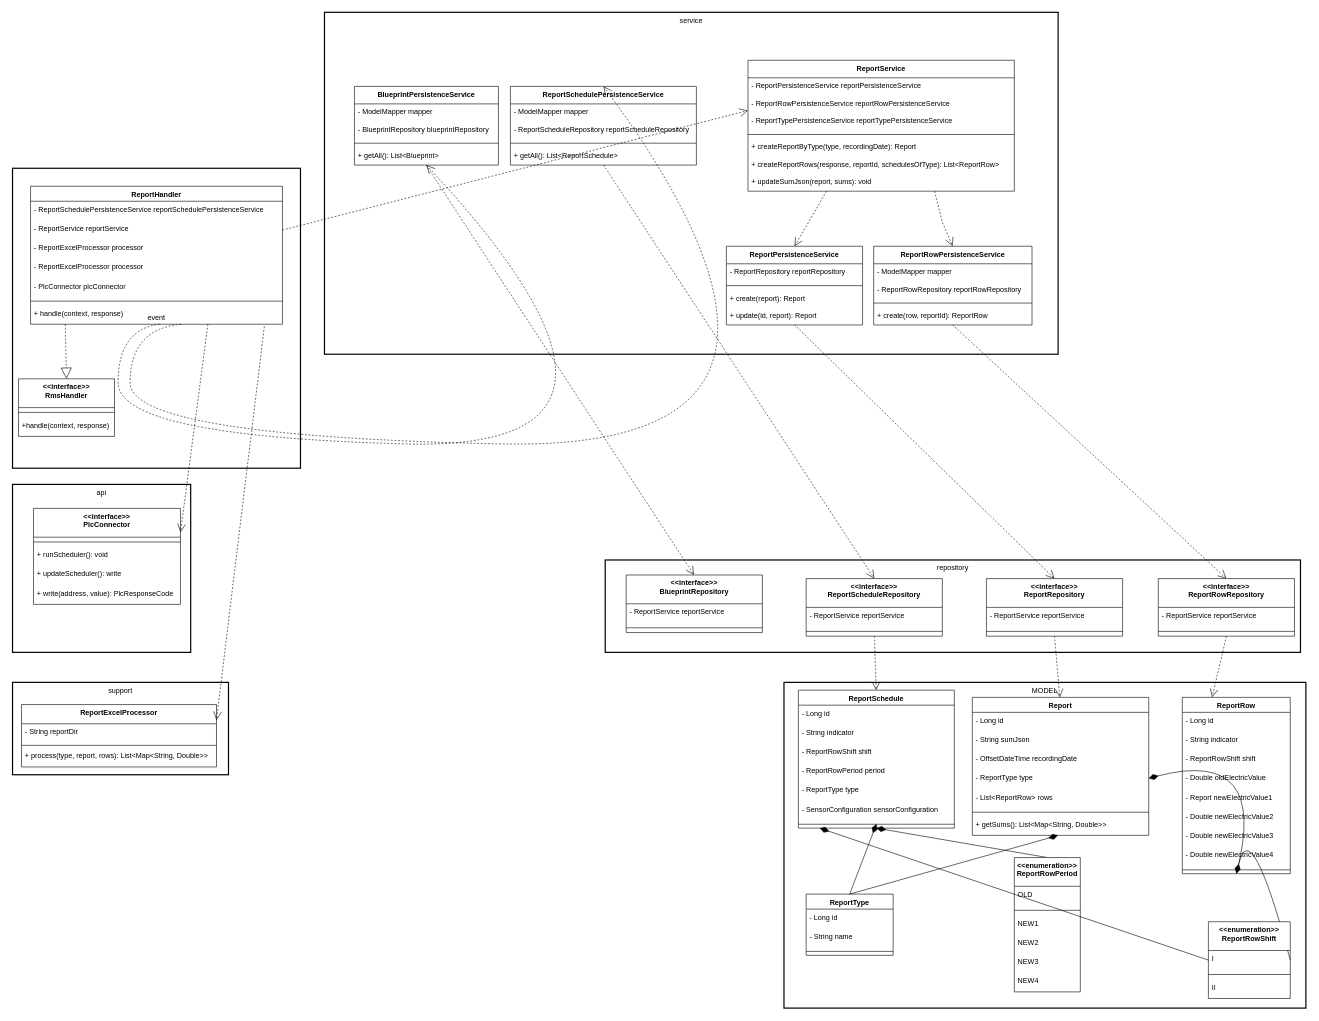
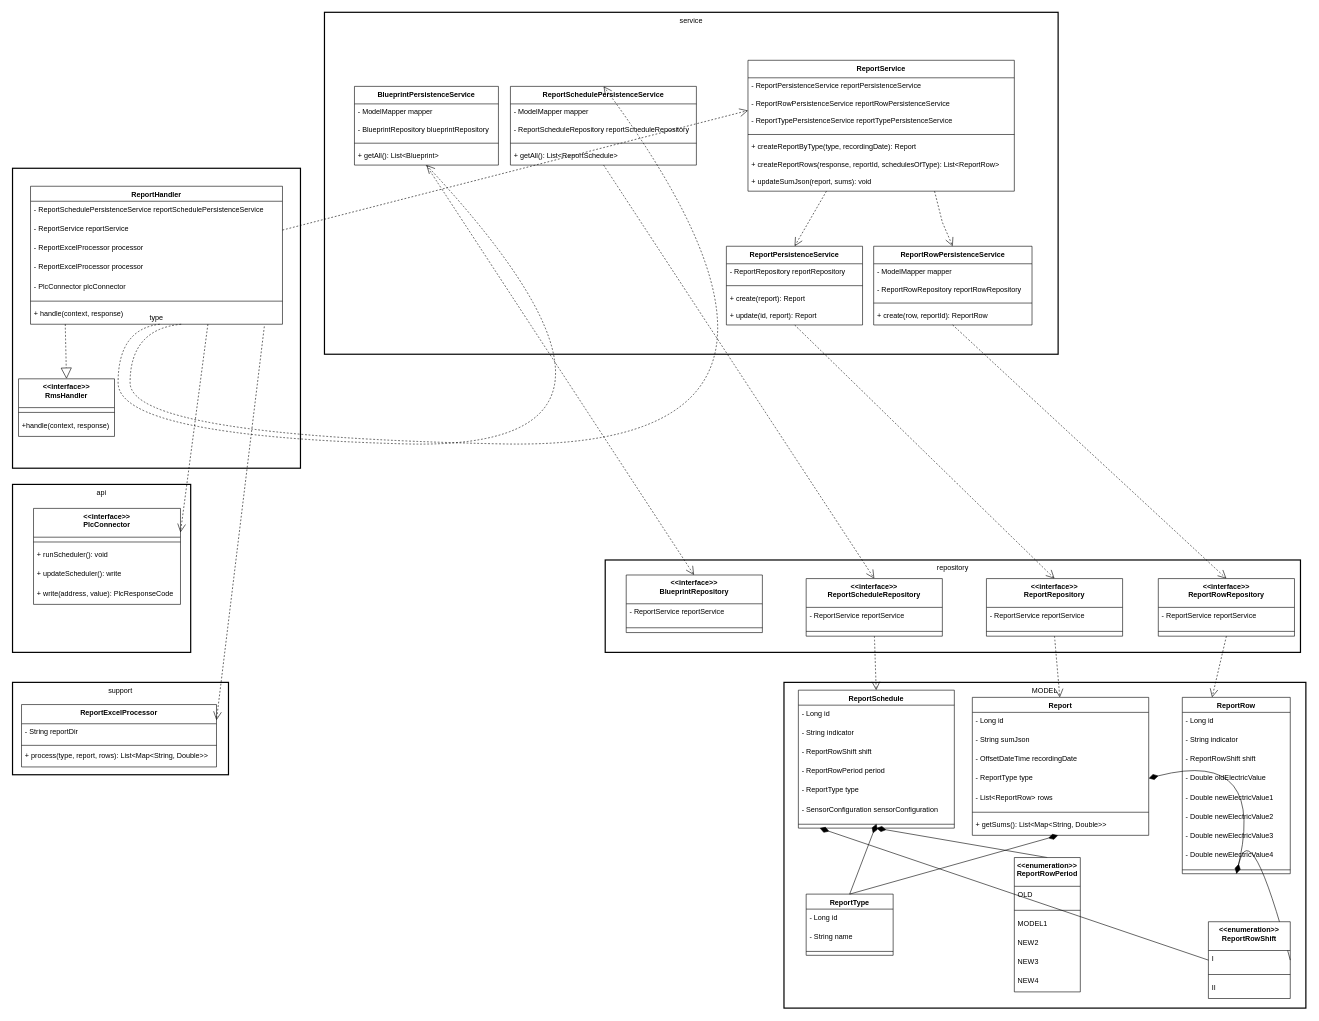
(156, 318) -> (156, 318)
(1234, 797) -> (1233, 797)
(1026, 923) -> (1030, 923)
